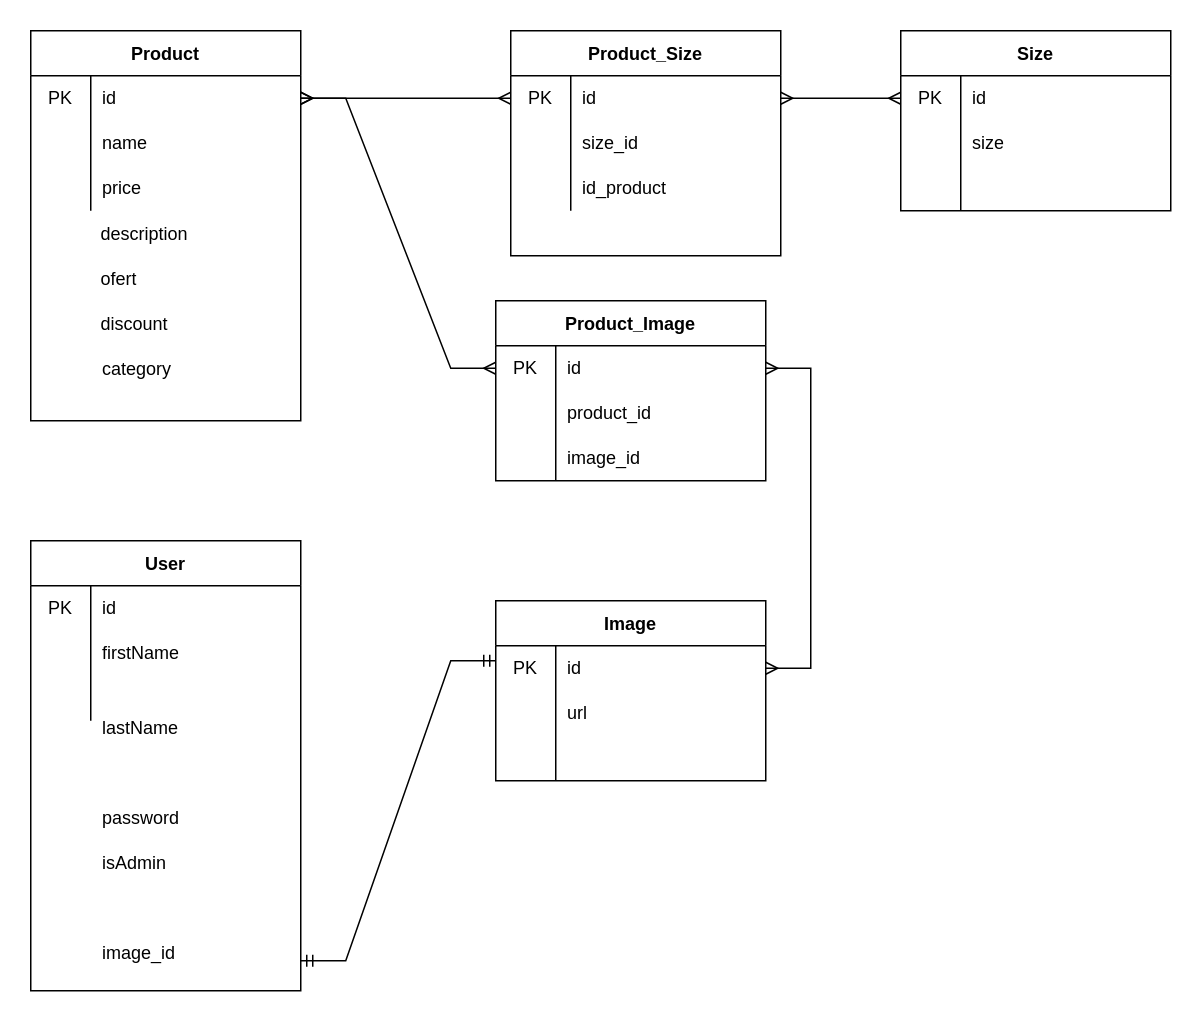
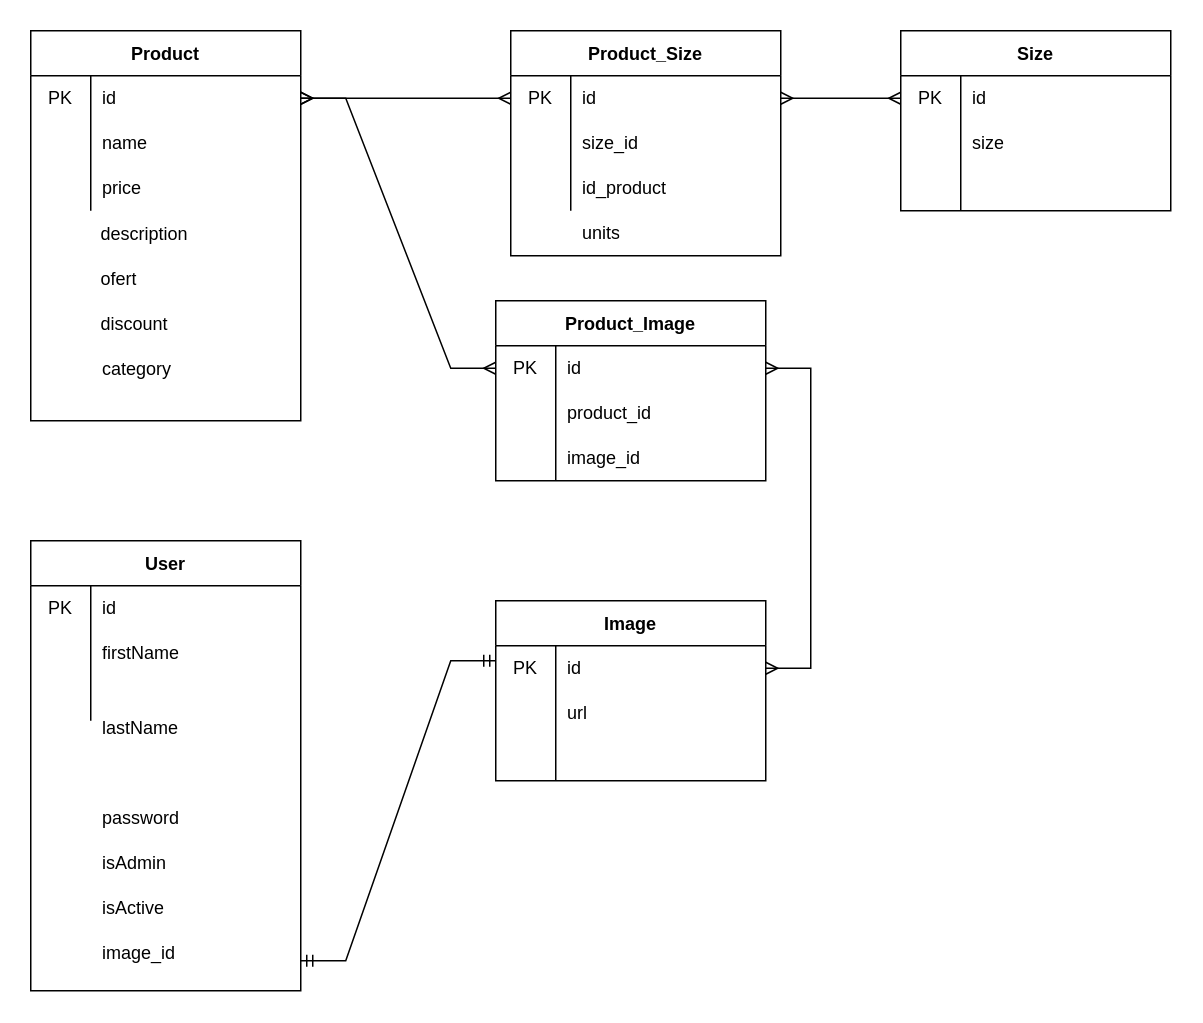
none -> (676, 233)
none -> (196, 908)
